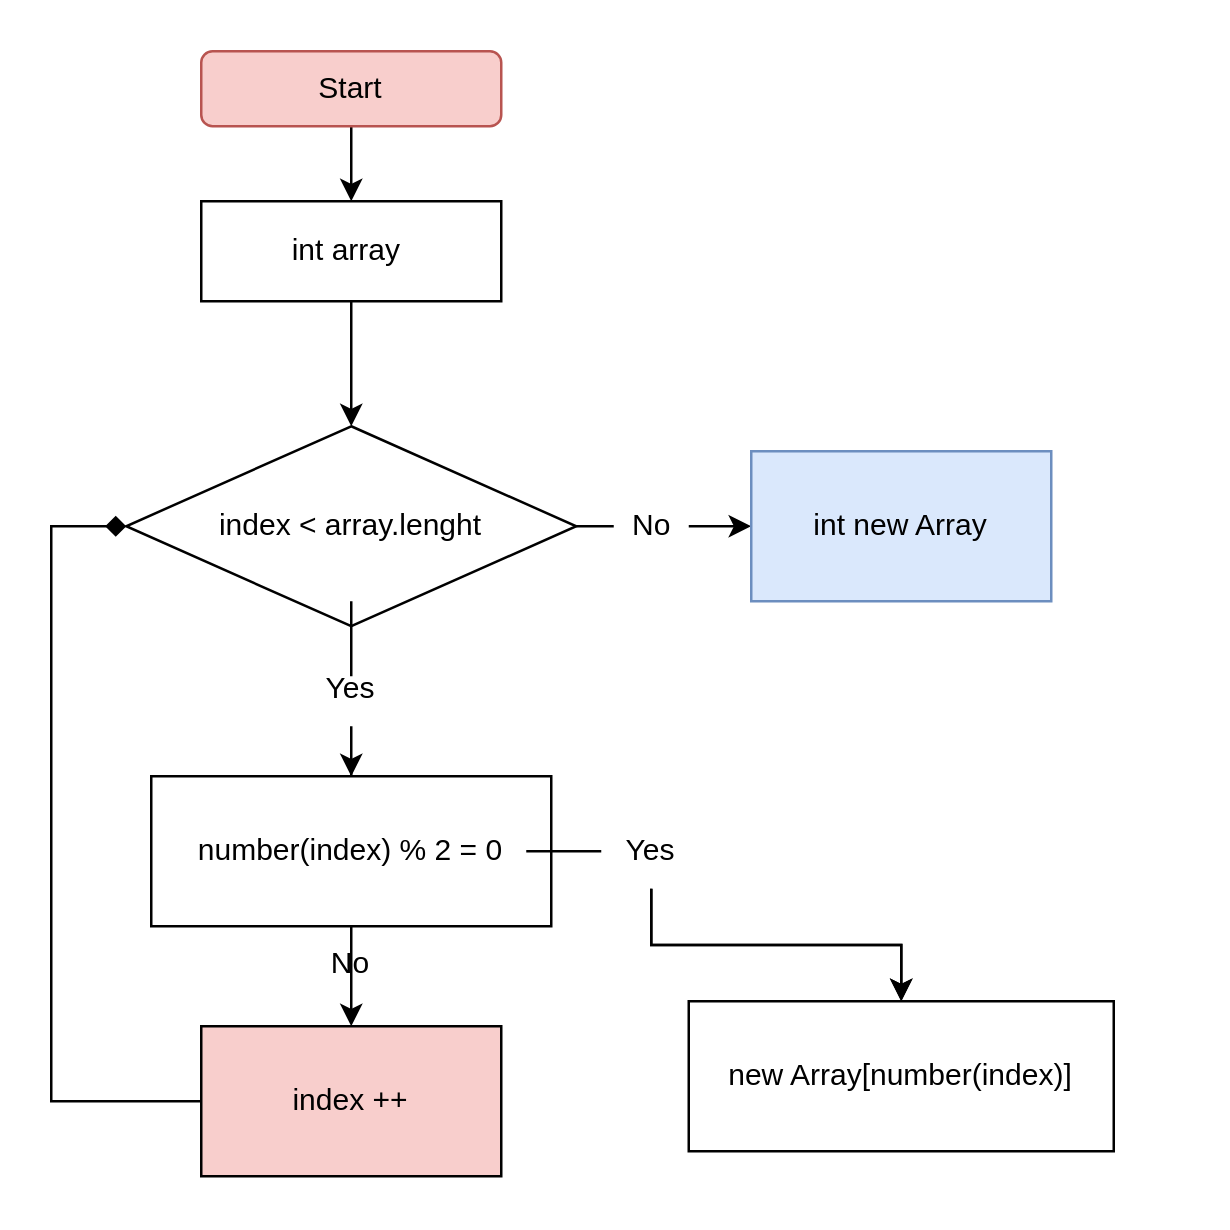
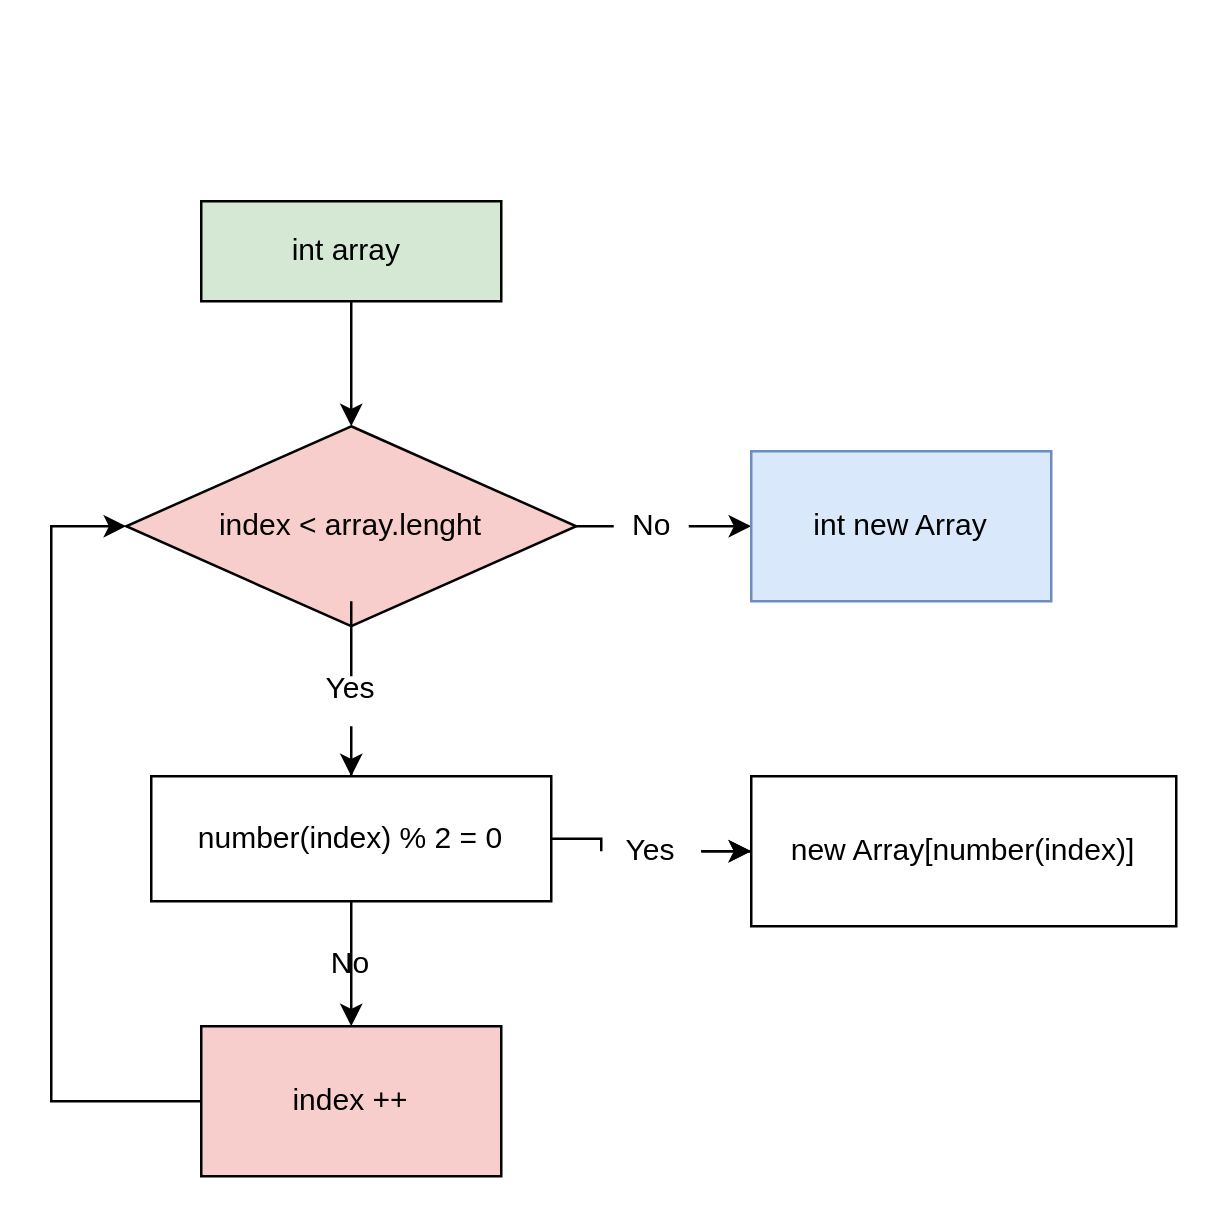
(351, 89) -> none
(351, 172) -> none
(351, 251) -> (351, 251)
(106, 526) -> (107, 526)
(351, 526) -> (351, 526)
(351, 851) -> (351, 839)
(901, 1076) -> (964, 851)
